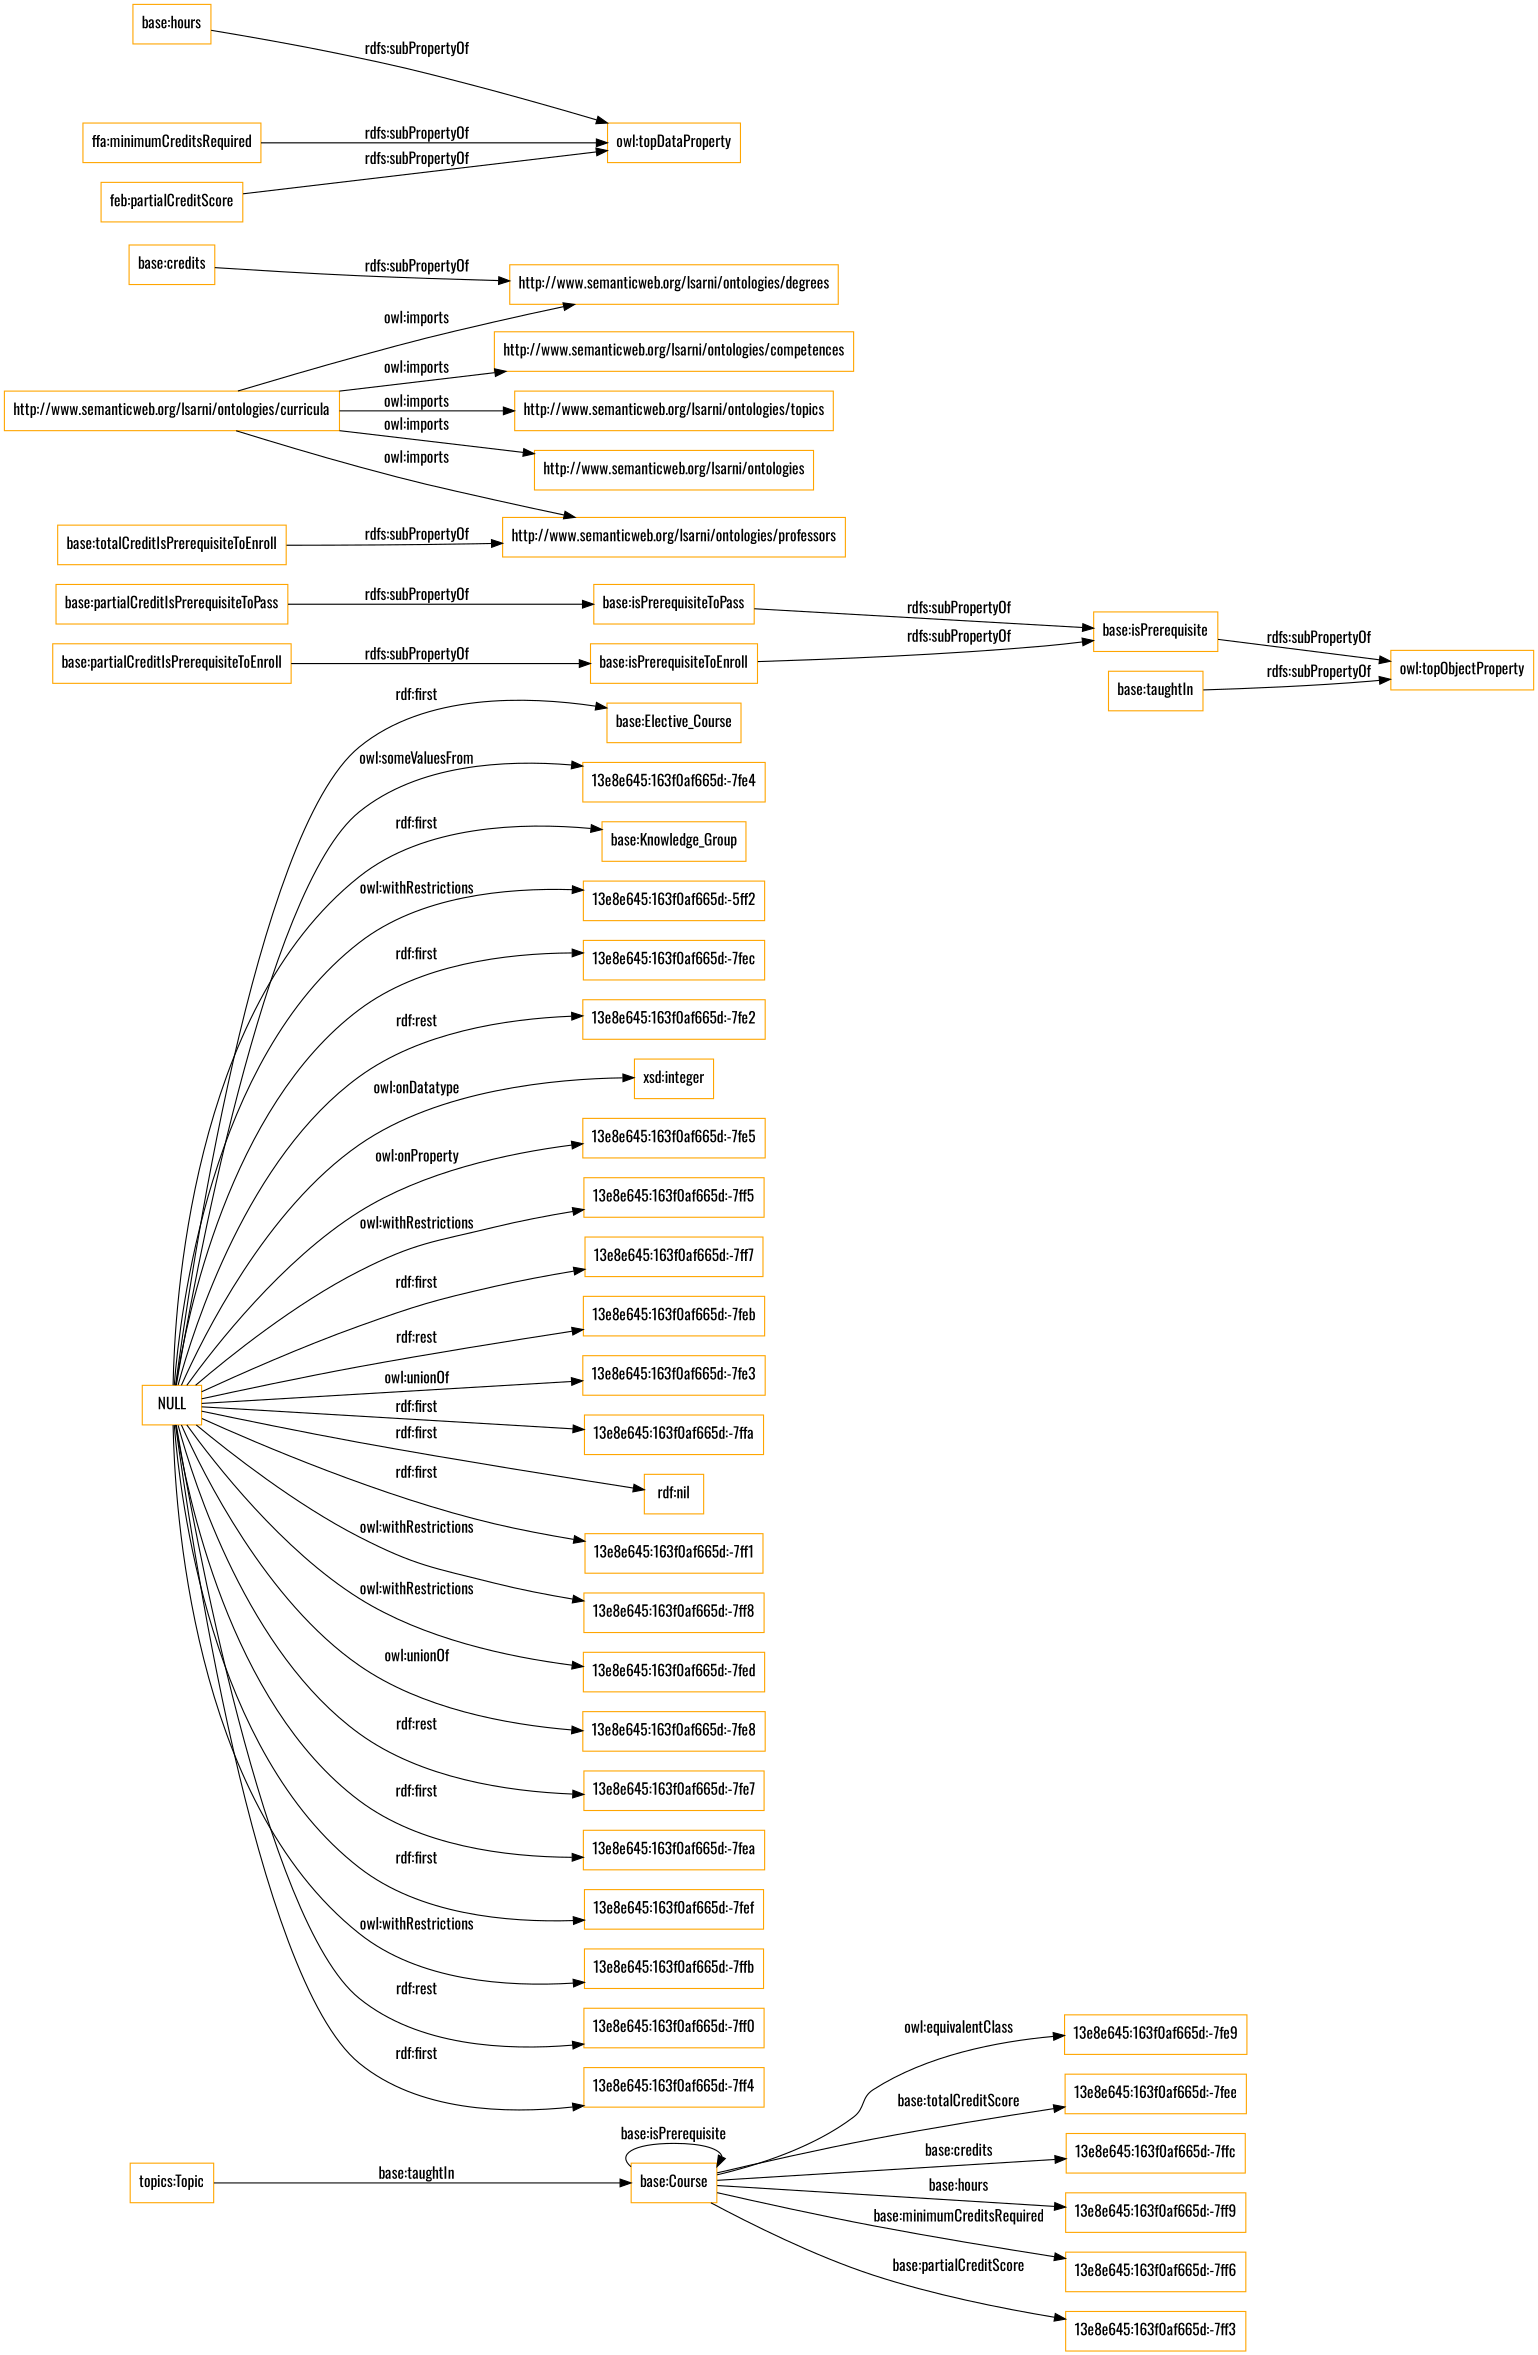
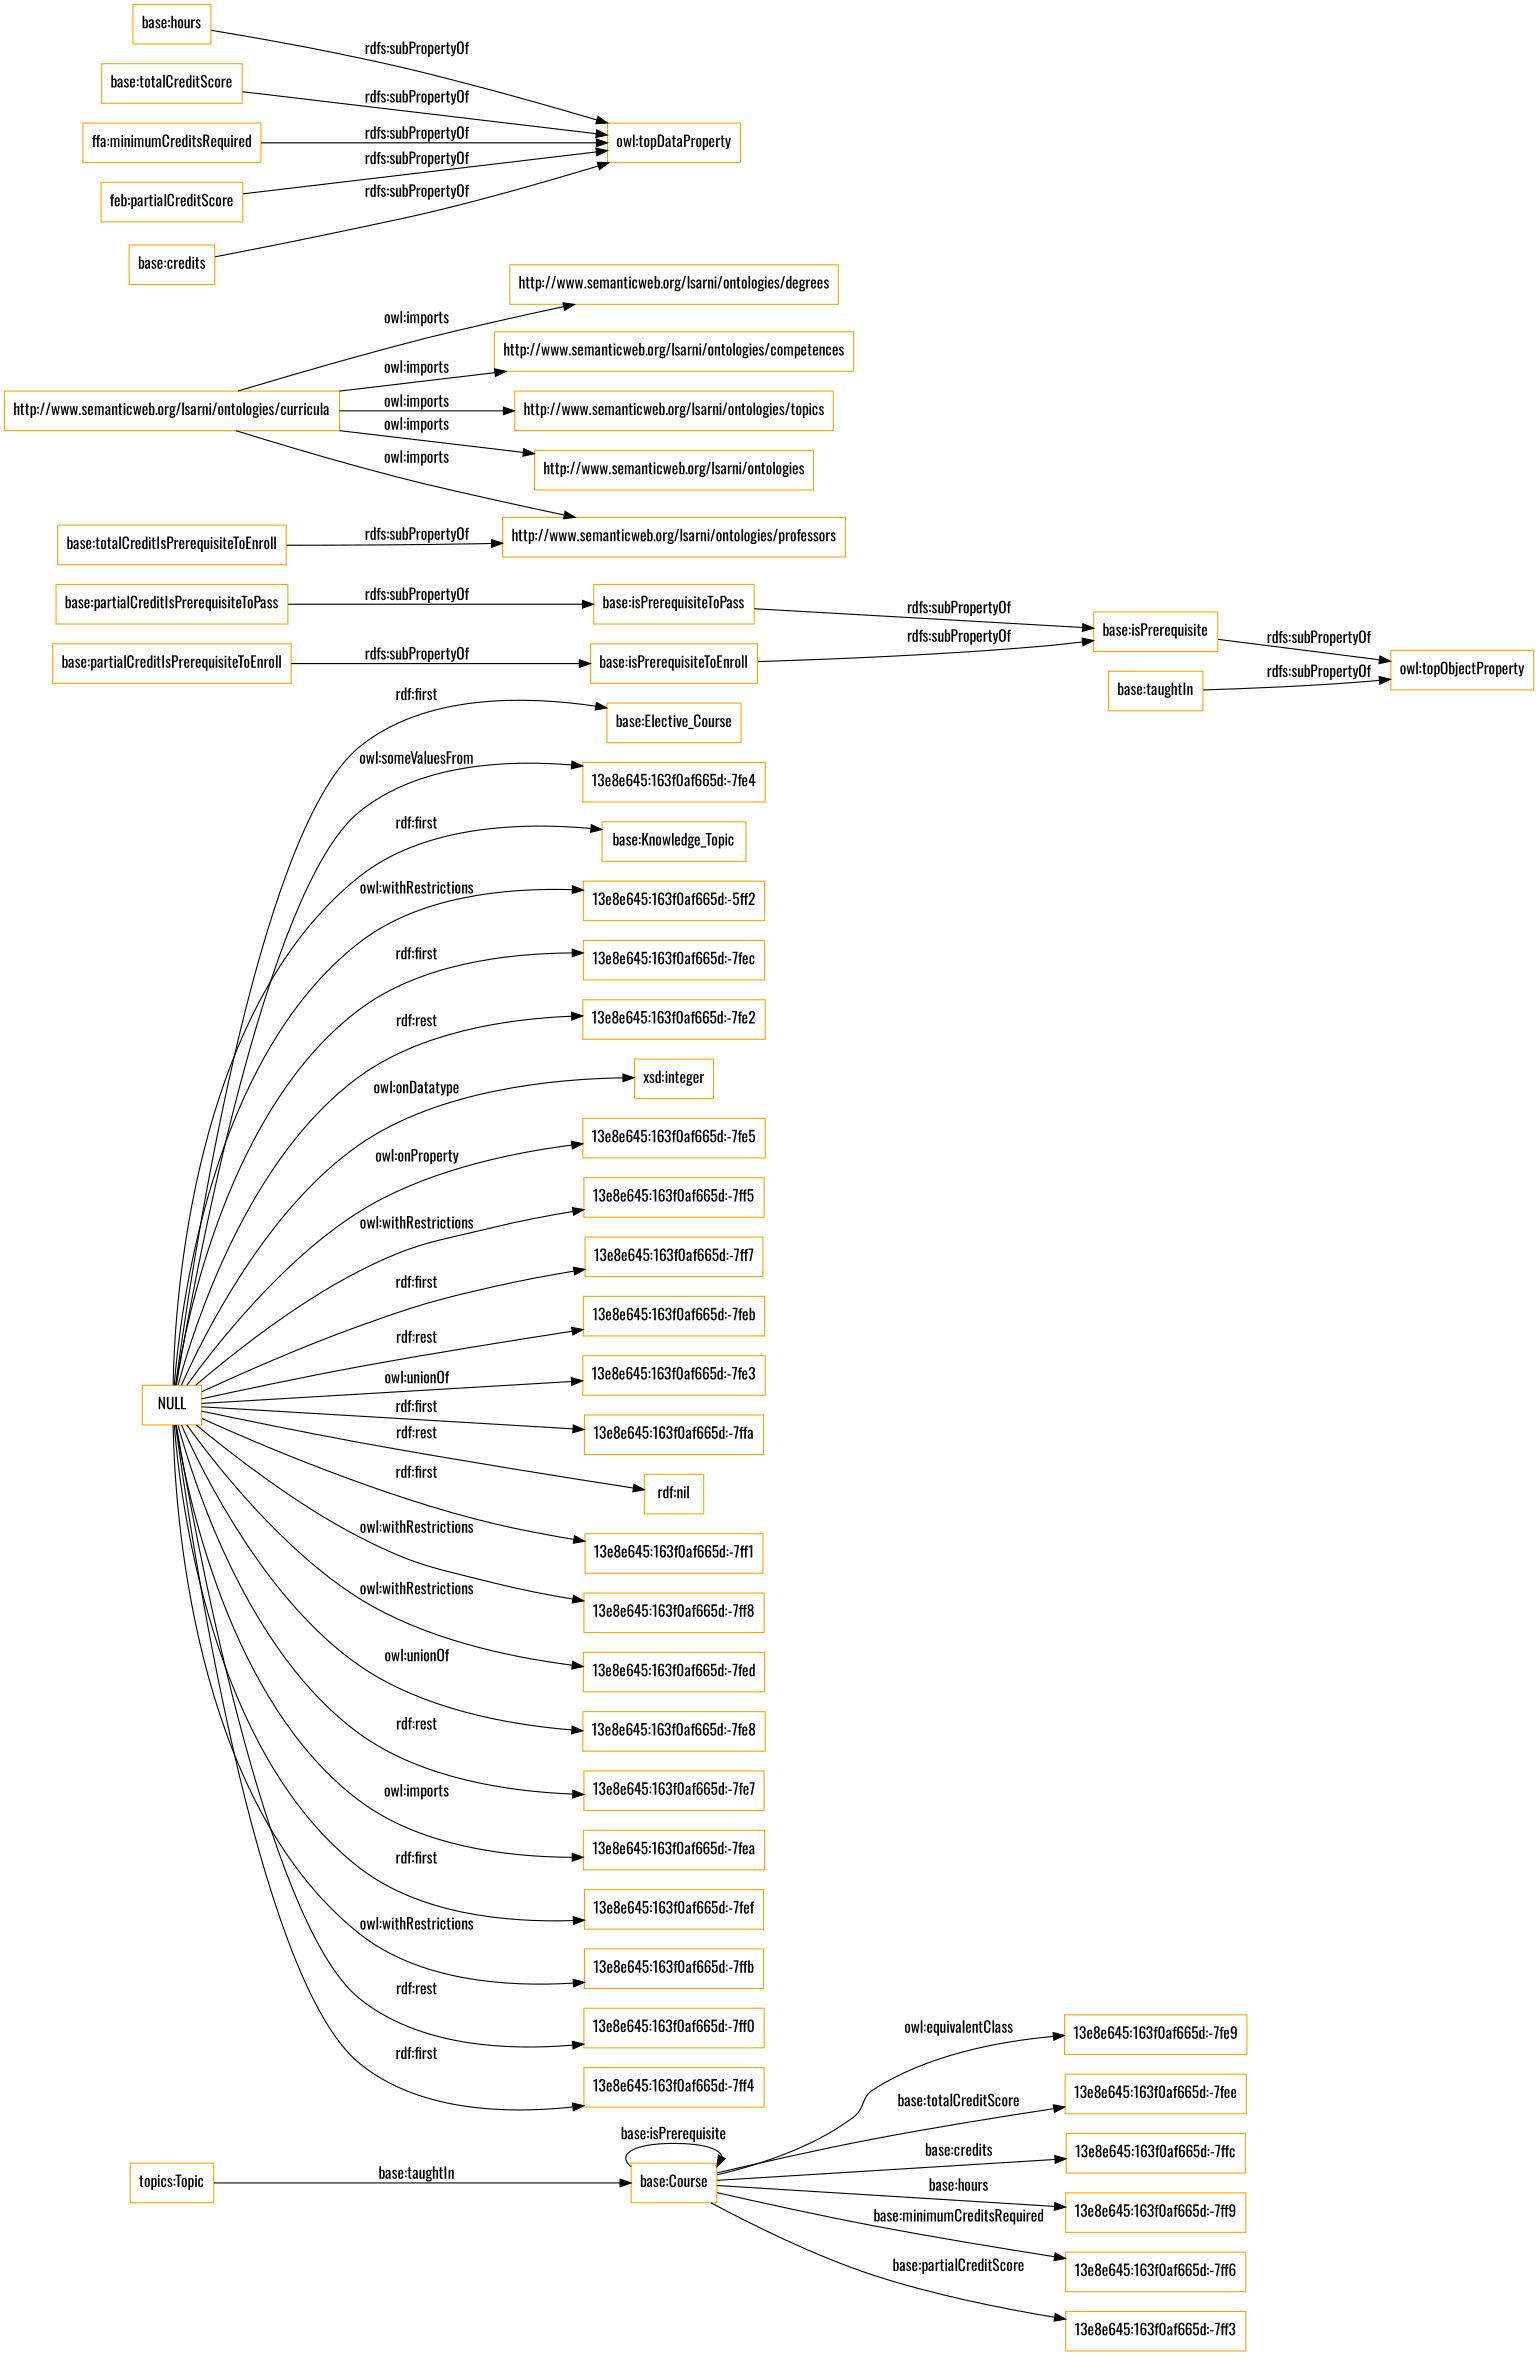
none -> (172, 83)
(357, 276) -> (408, 217)
(674, 842) -> (674, 842)
(417, 1434) -> (417, 1434)
(417, 1792) -> (417, 1792)
